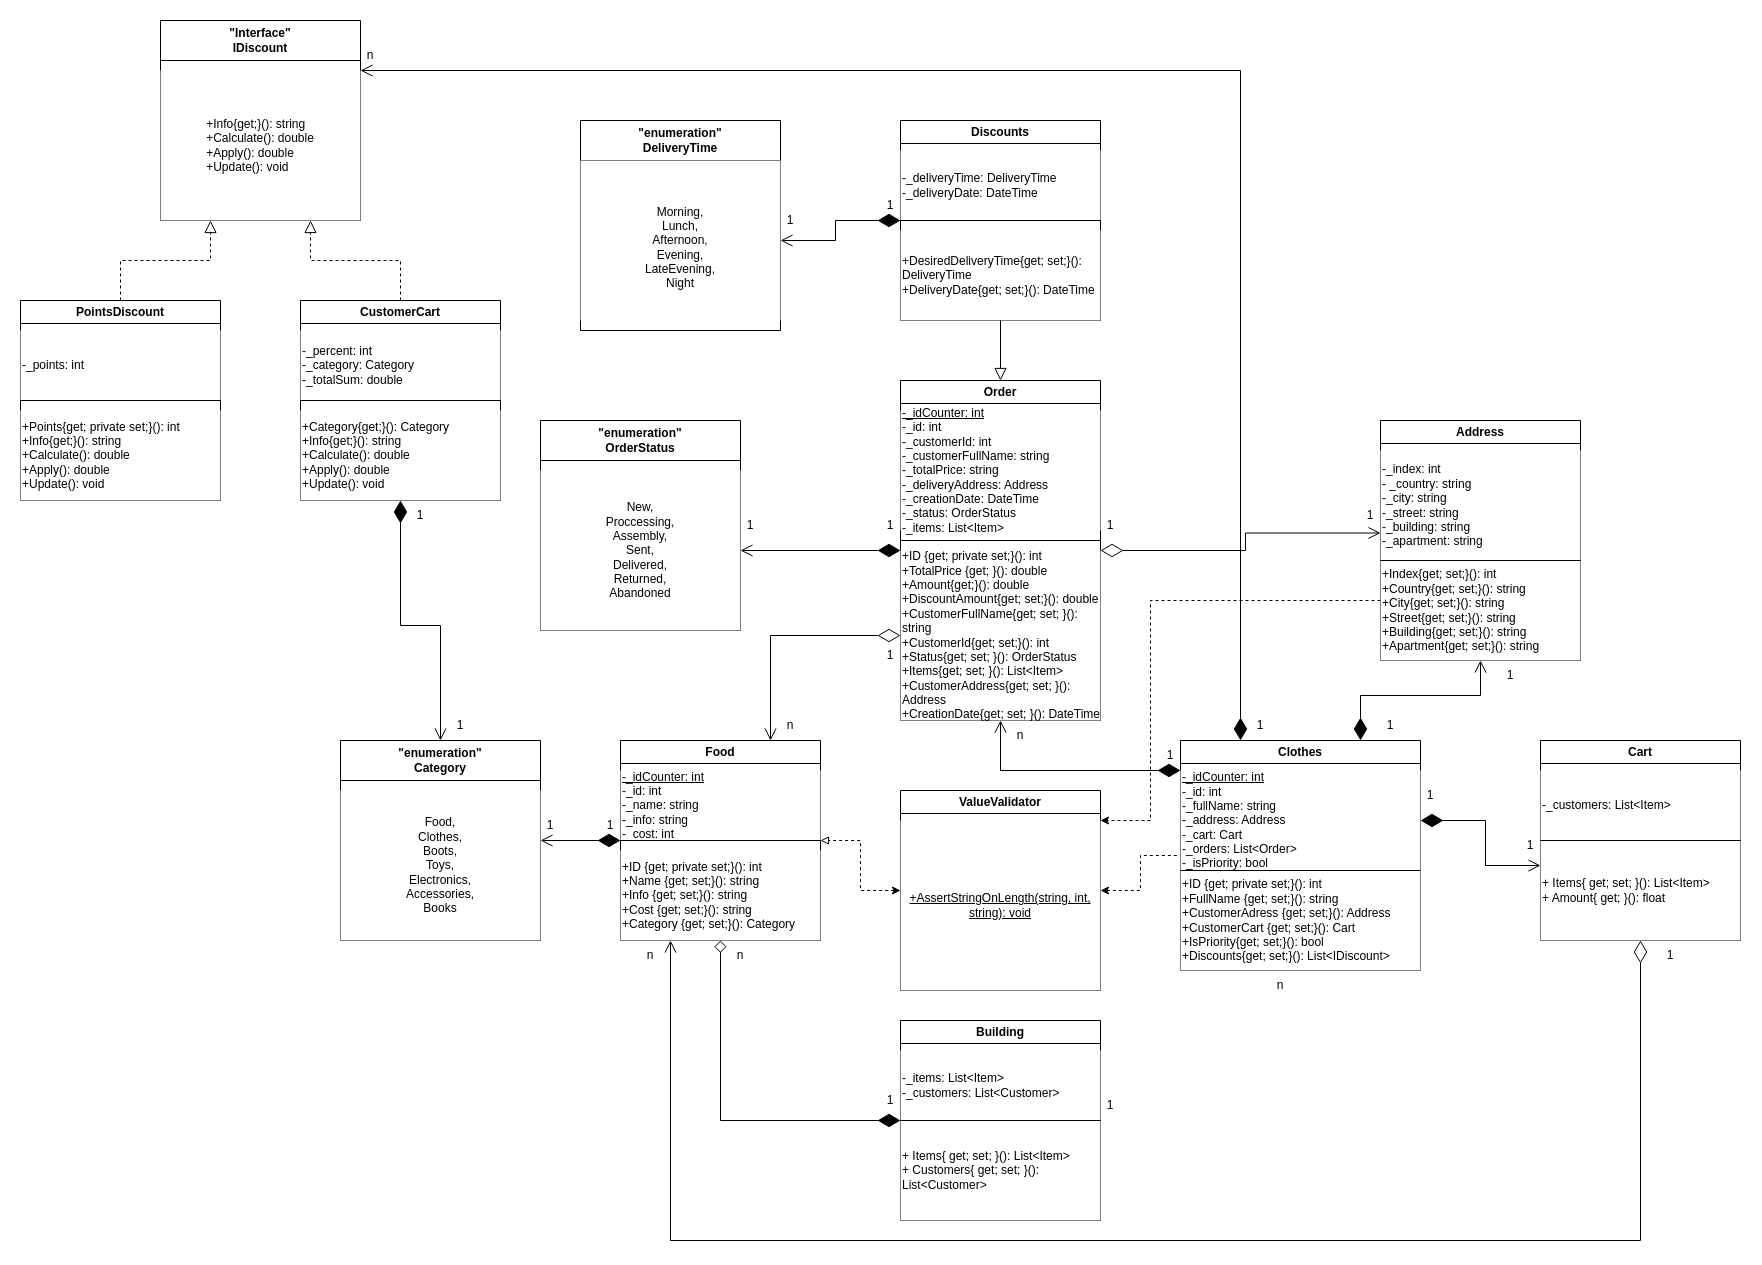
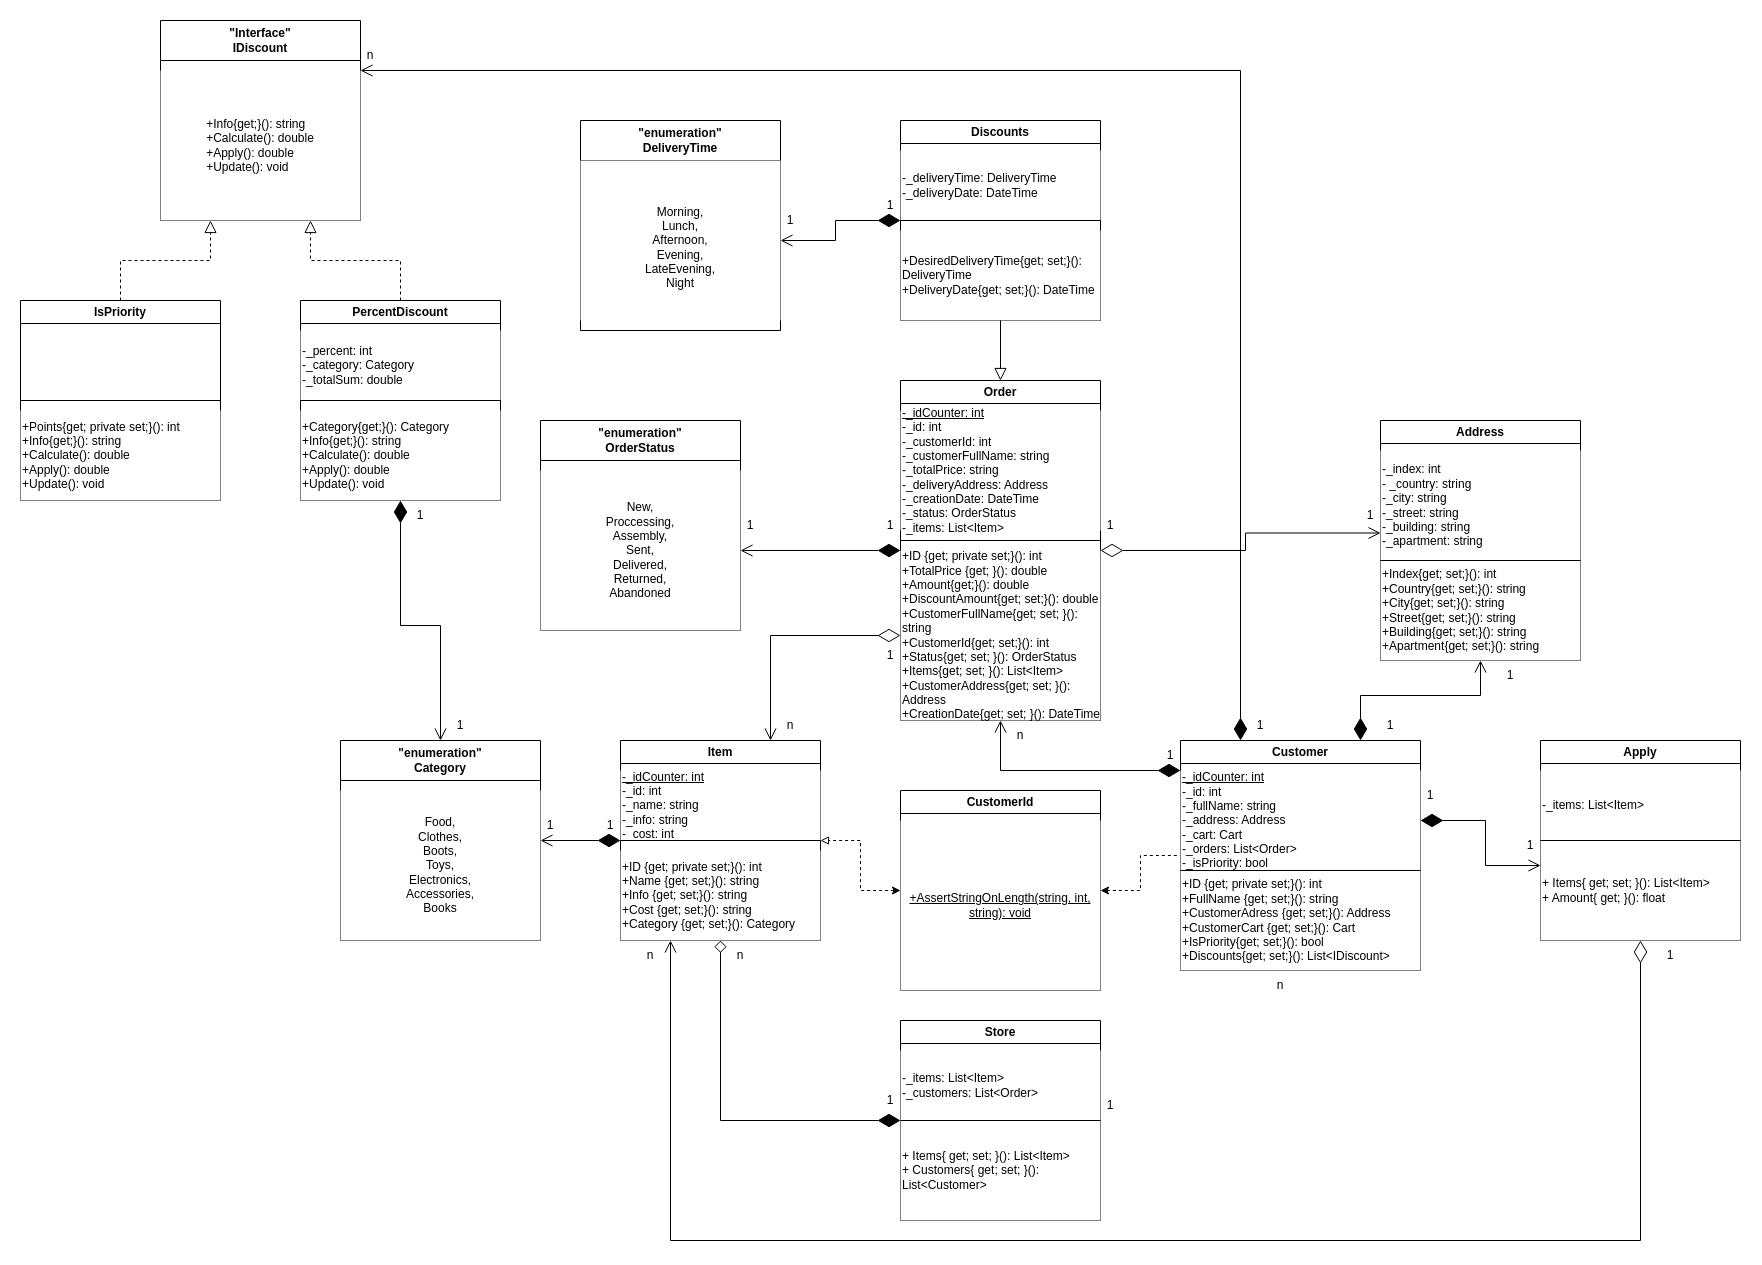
(121, 313) -> (121, 313)
(401, 313) -> (401, 313)
(121, 366) -> none
(1151, 618) -> none
(721, 753) -> (721, 753)
(1301, 753) -> (1301, 753)
(1641, 753) -> (1641, 753)
(1001, 803) -> (1001, 803)
(1615, 806) -> (1600, 806)
(1001, 1033) -> (1001, 1033)
(989, 1086) -> (978, 1086)
